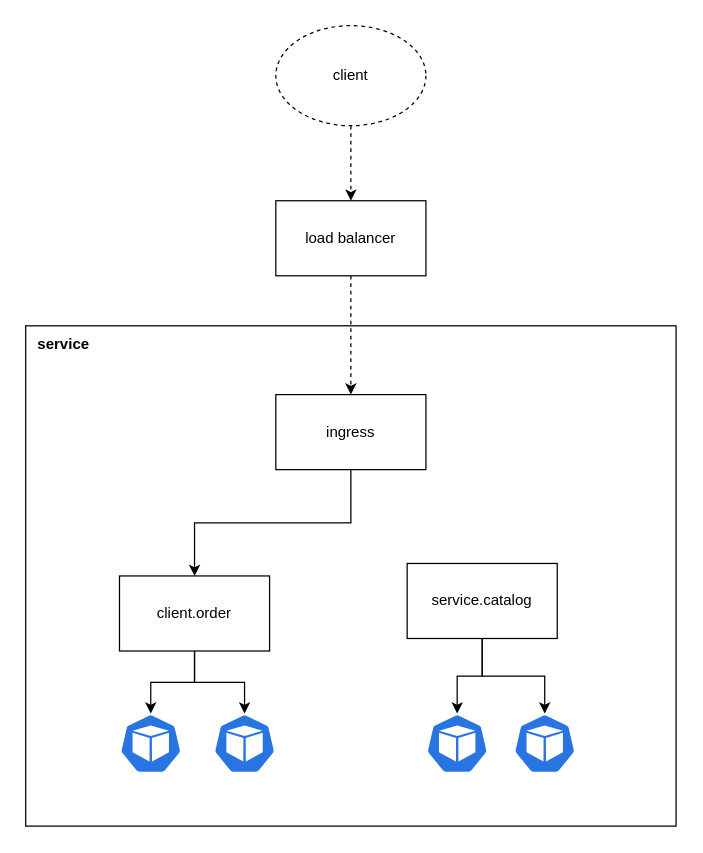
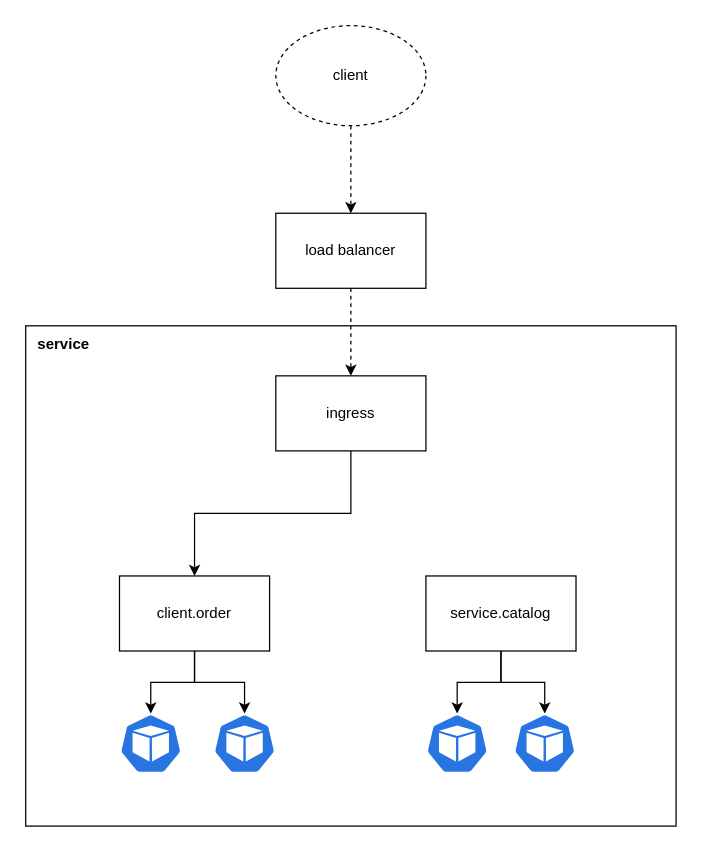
(351, 238) -> (351, 251)
(351, 432) -> (351, 413)
(482, 601) -> (501, 613)
